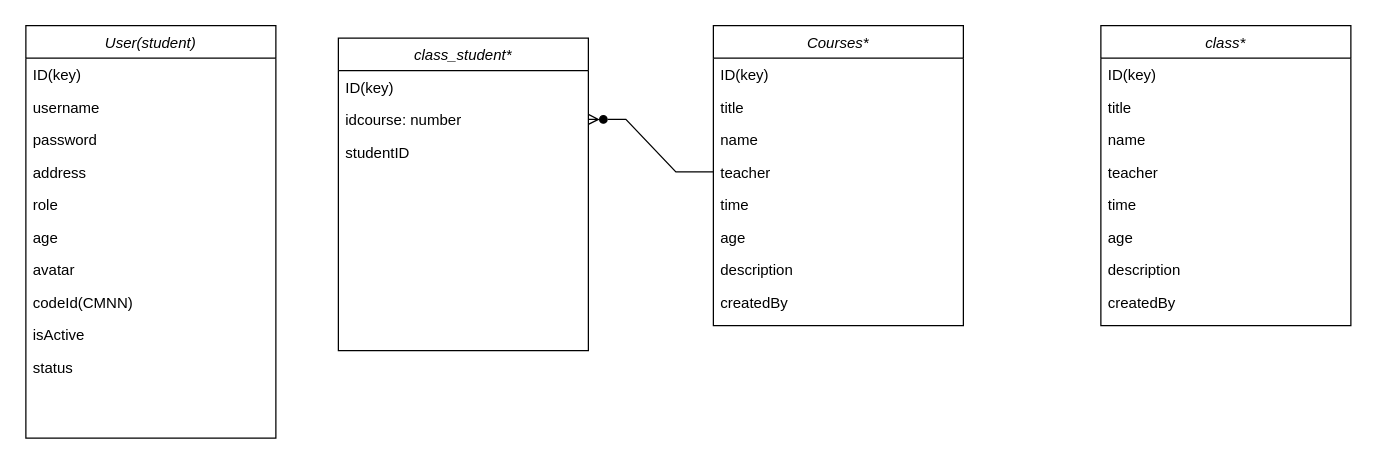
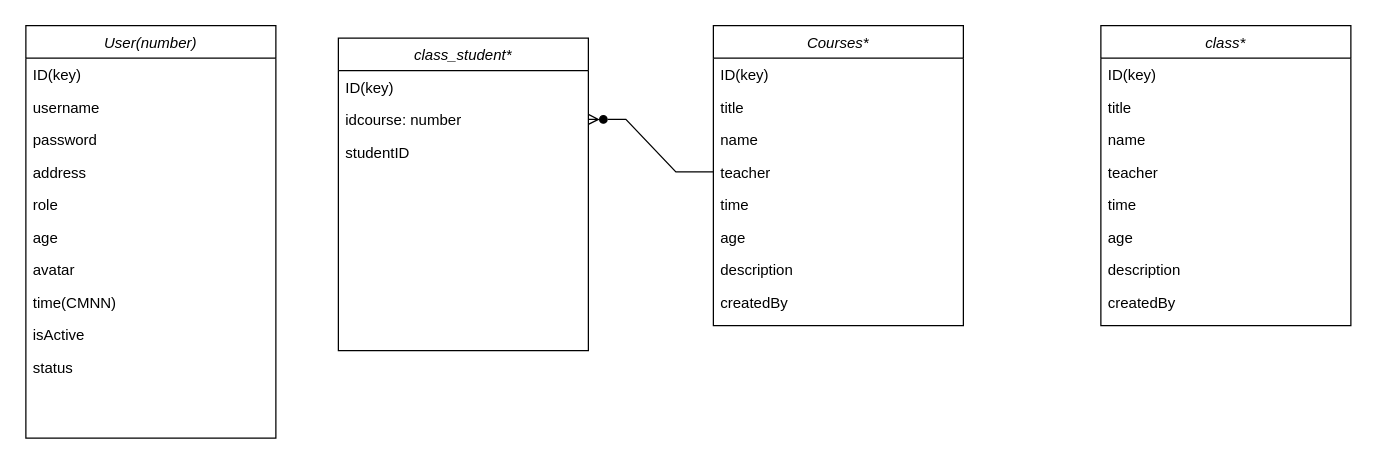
(150, 43) -> (150, 43)
(83, 303) -> (73, 303)
